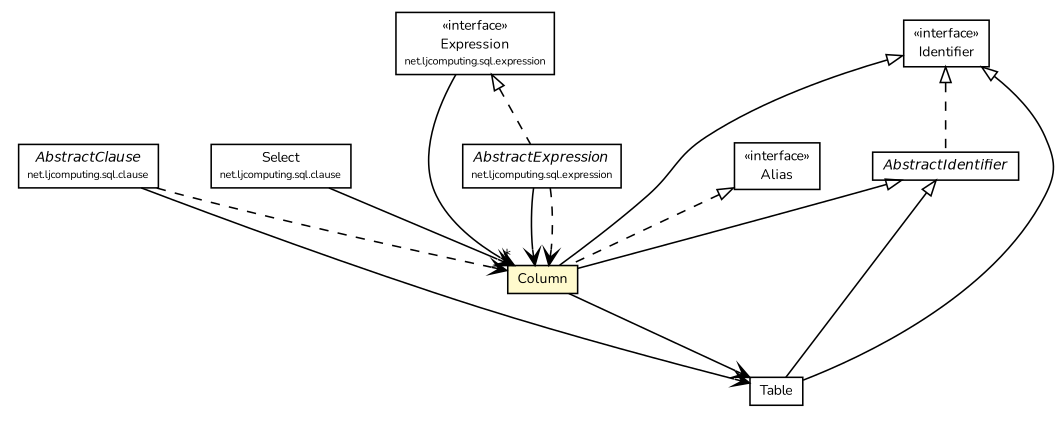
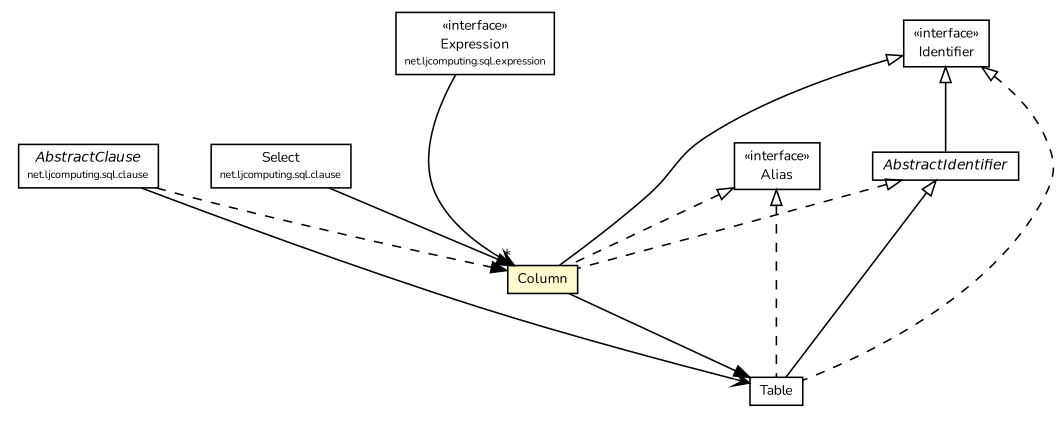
(946, 117) -> (946, 117)
(542, 166) -> none
(413, 224) -> (413, 224)
(732, 227) -> (732, 227)
(324, 230) -> (324, 230)
(994, 263) -> (994, 263)
none -> (776, 291)
(652, 332) -> (652, 332)
